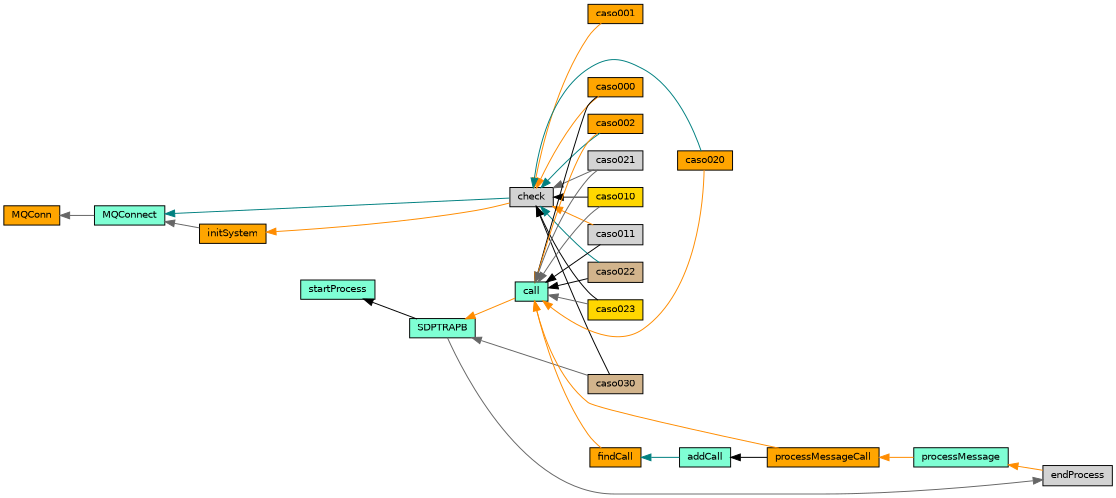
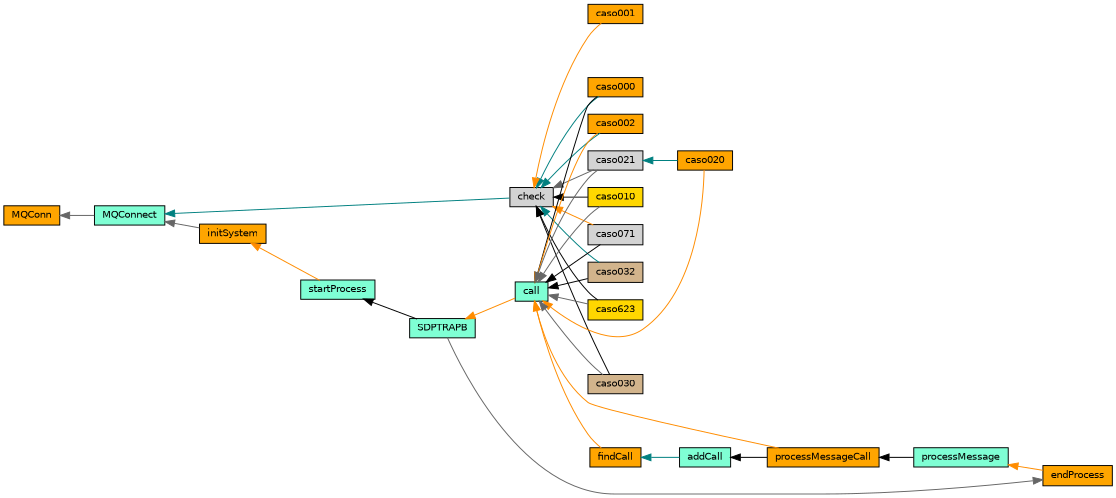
(605, 61) -> (665, 160)
(565, 135) -> (565, 135)
(394, 222) -> (290, 264)
(615, 235) -> (615, 235)
(615, 272) -> (615, 272)
(615, 310) -> (615, 310)
(535, 358) -> (572, 344)
(901, 457) -> (901, 457)
(1078, 476) -> (1078, 476)
